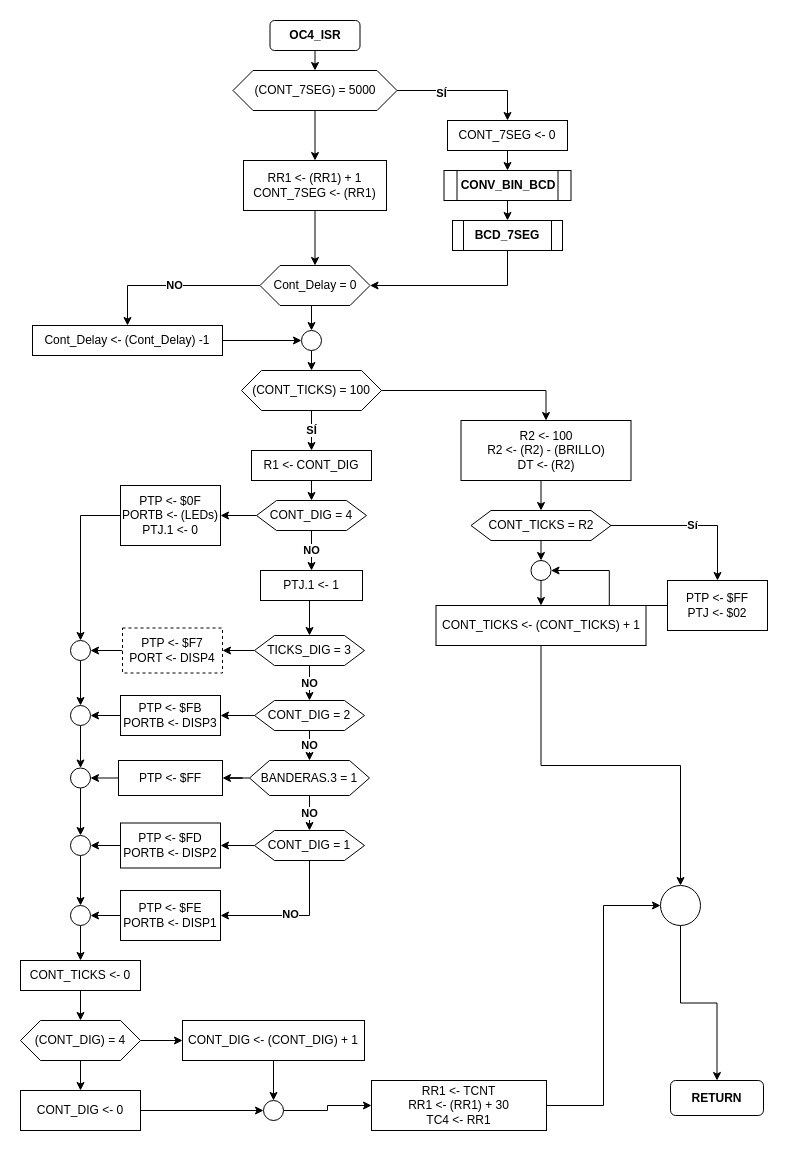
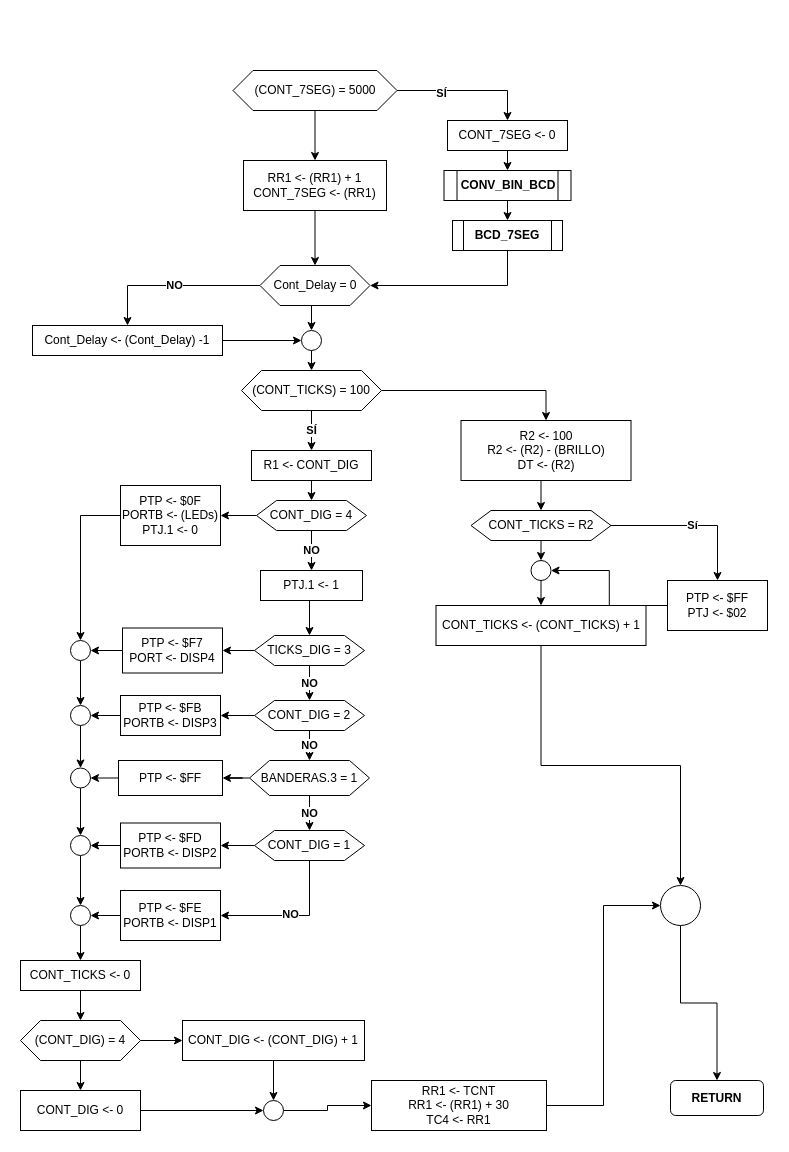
(315, 36) -> none
(315, 57) -> none
(173, 651) -> (173, 651)
